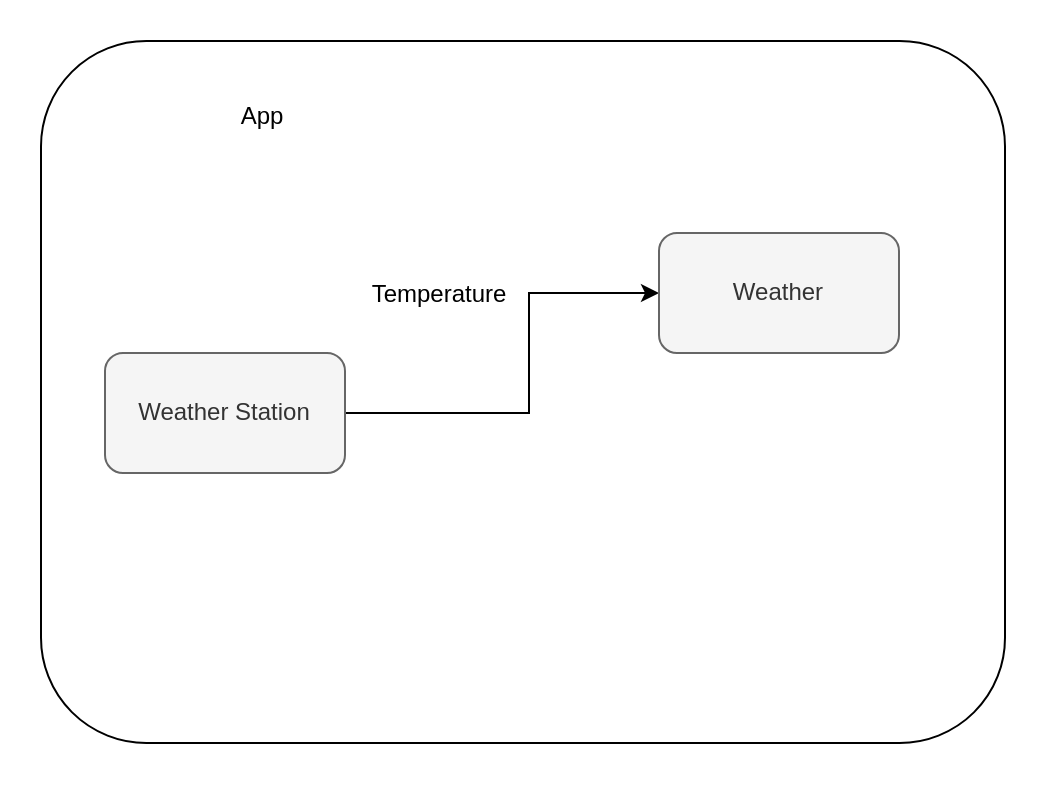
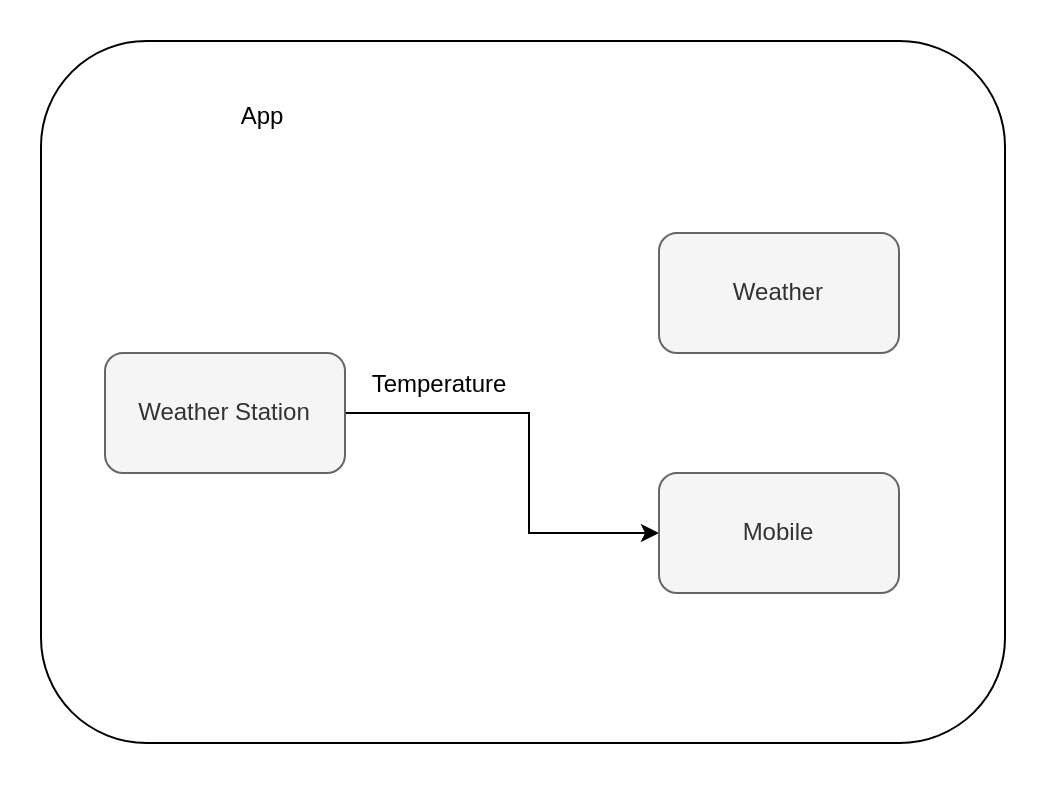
(529, 293) -> none
(438, 295) -> (438, 385)
none -> (529, 533)
none -> (779, 533)
